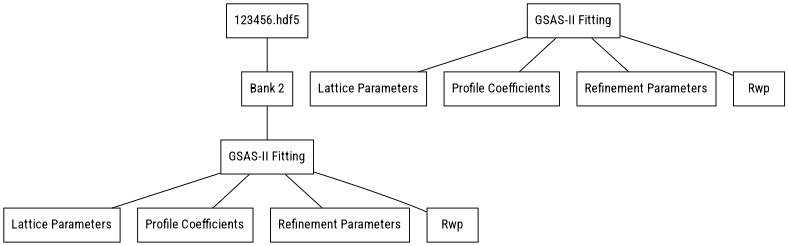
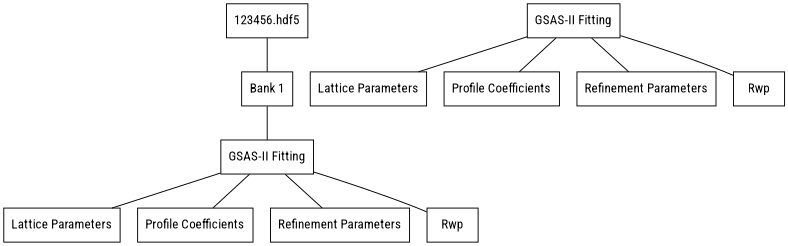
(267, 89) -> (267, 89)
